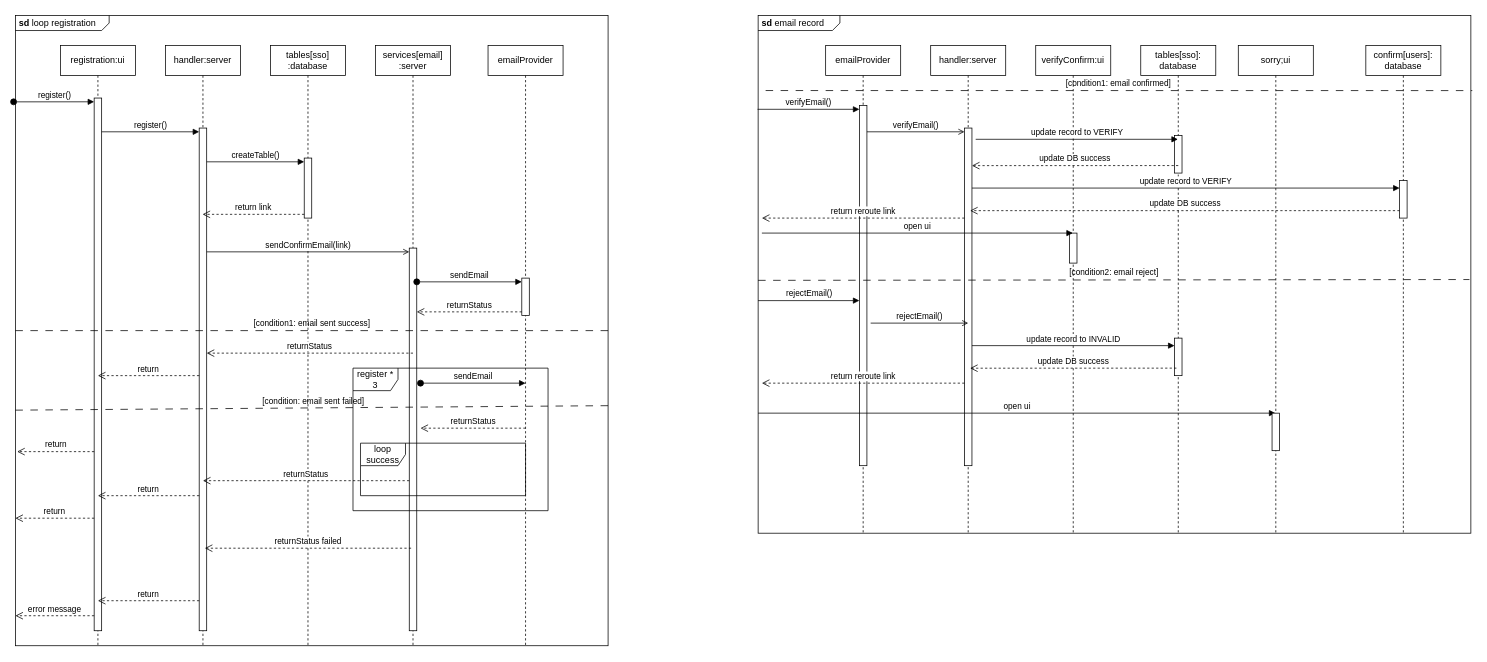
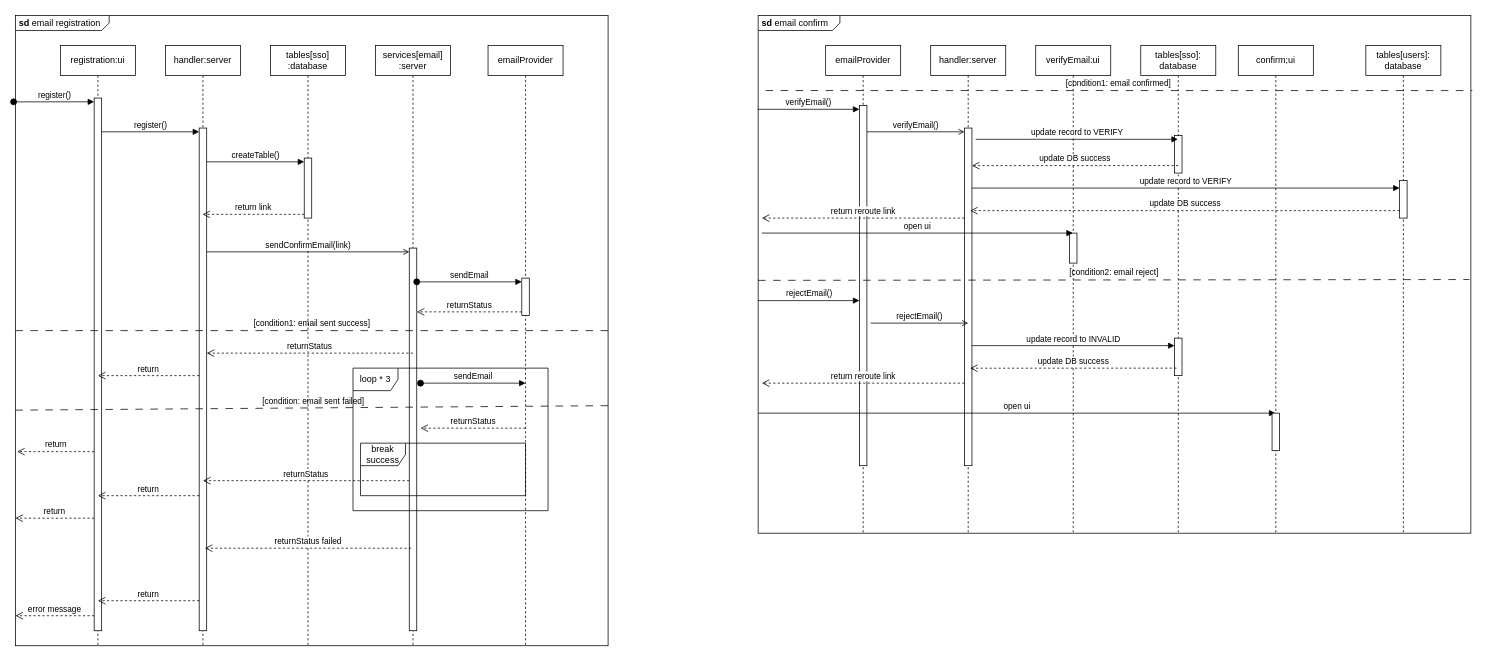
(61, 21) -> (62, 21)
(792, 21) -> (794, 21)
(1073, 60) -> (1073, 60)
(1275, 60) -> (1275, 60)
(1403, 60) -> (1403, 60)
(375, 379) -> (375, 379)
(383, 454) -> (383, 454)
